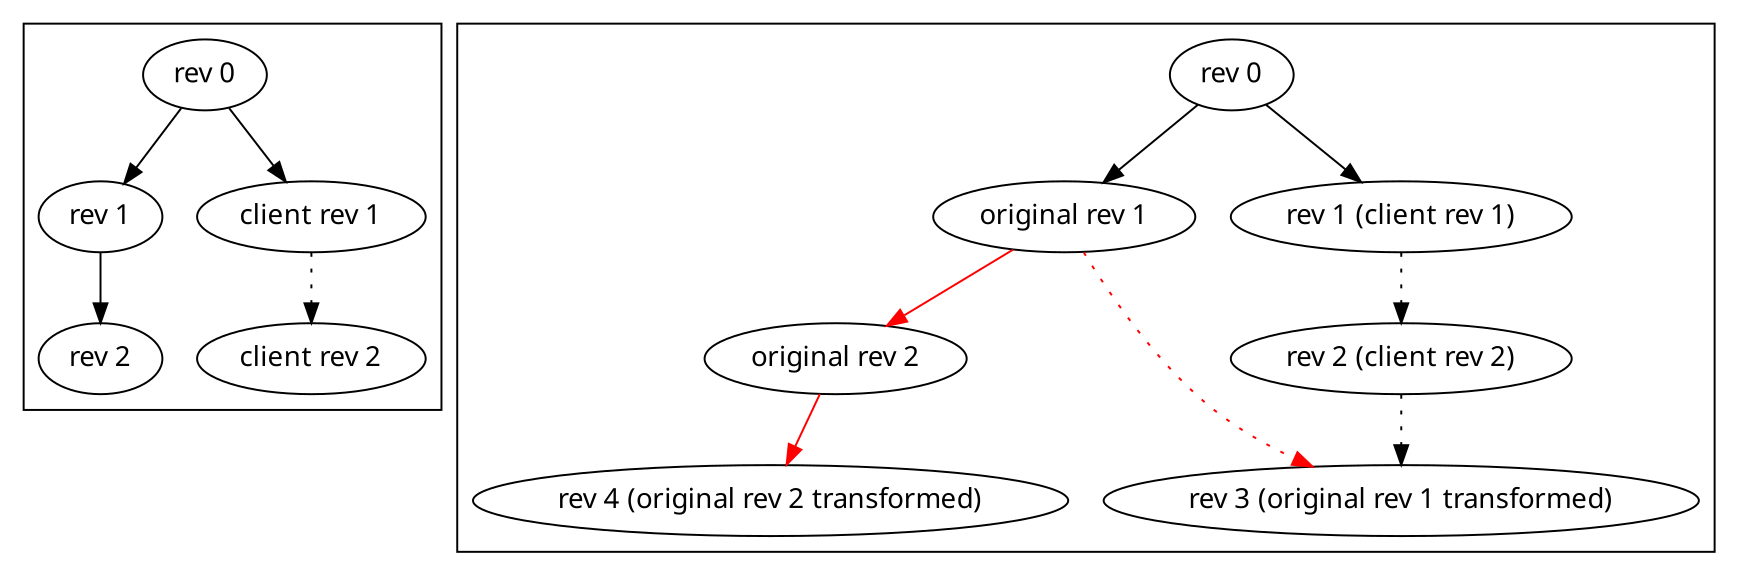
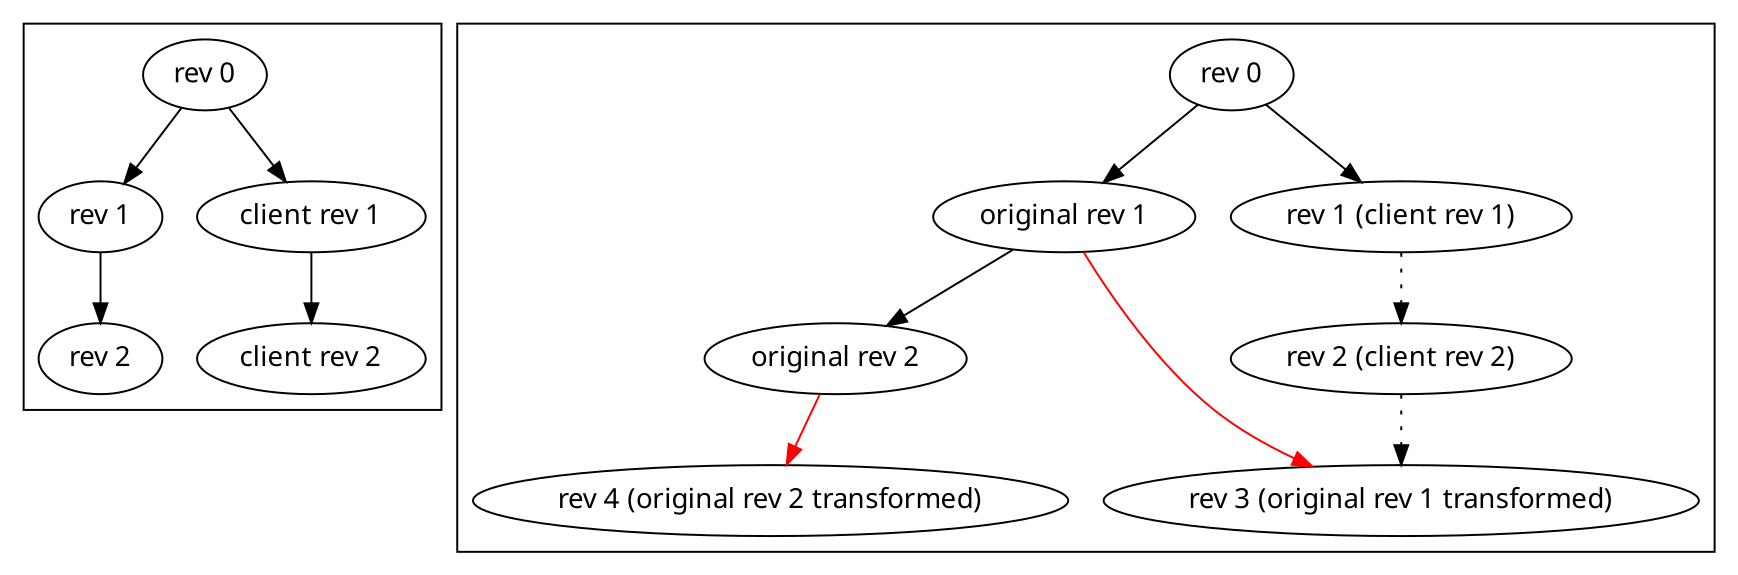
(311, 278) -> (311, 278)
(959, 283) -> (959, 283)
(1173, 372) -> (1173, 372)
